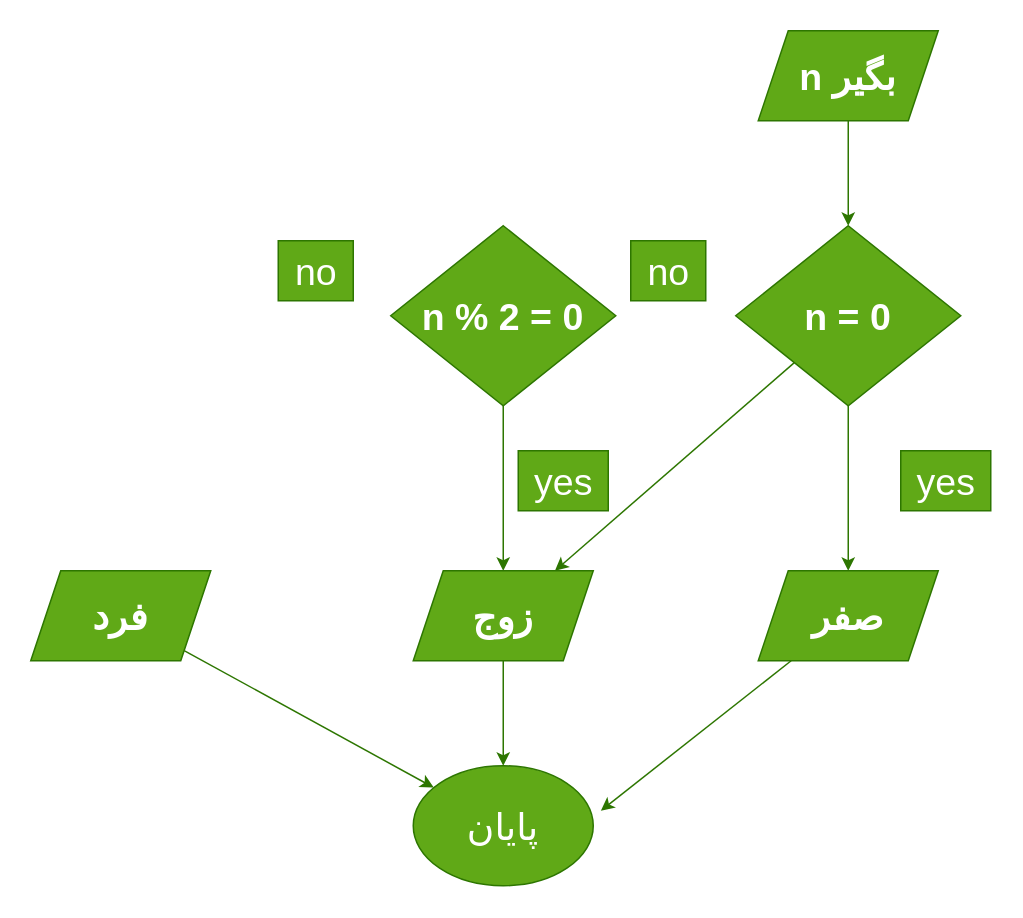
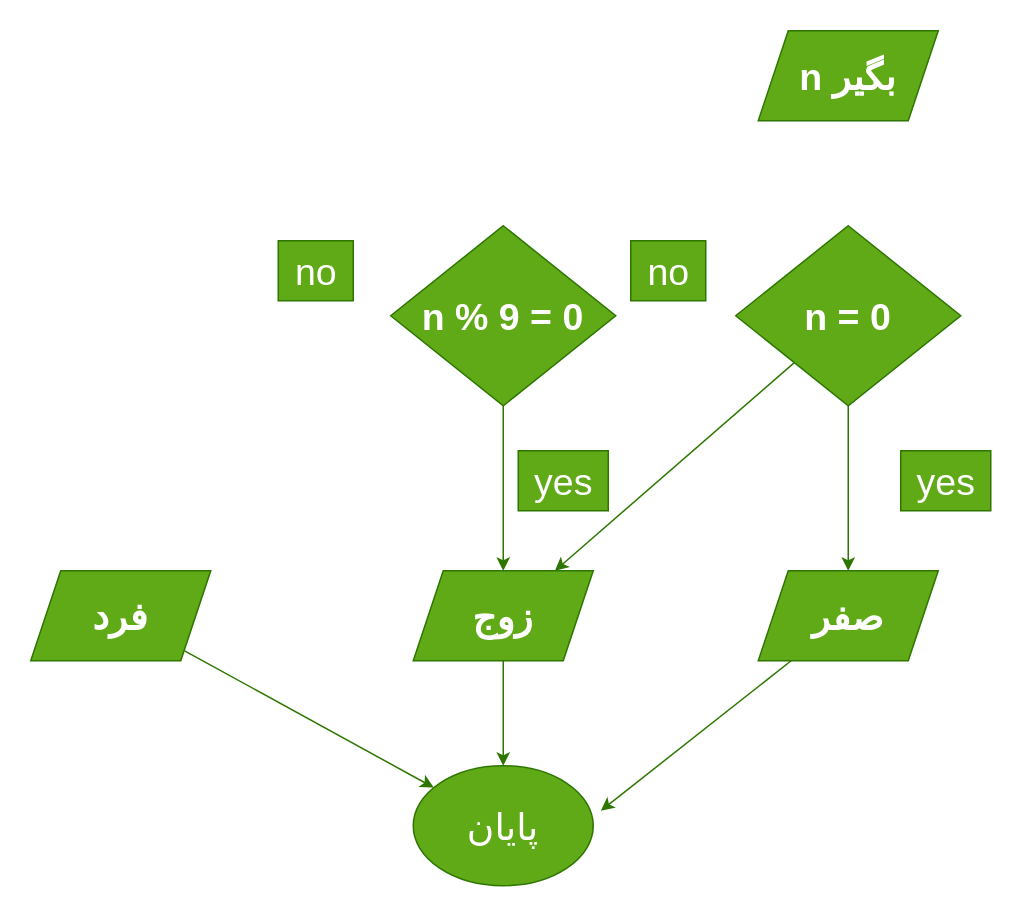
(848, 168) -> none
(503, 316) -> (503, 316)
